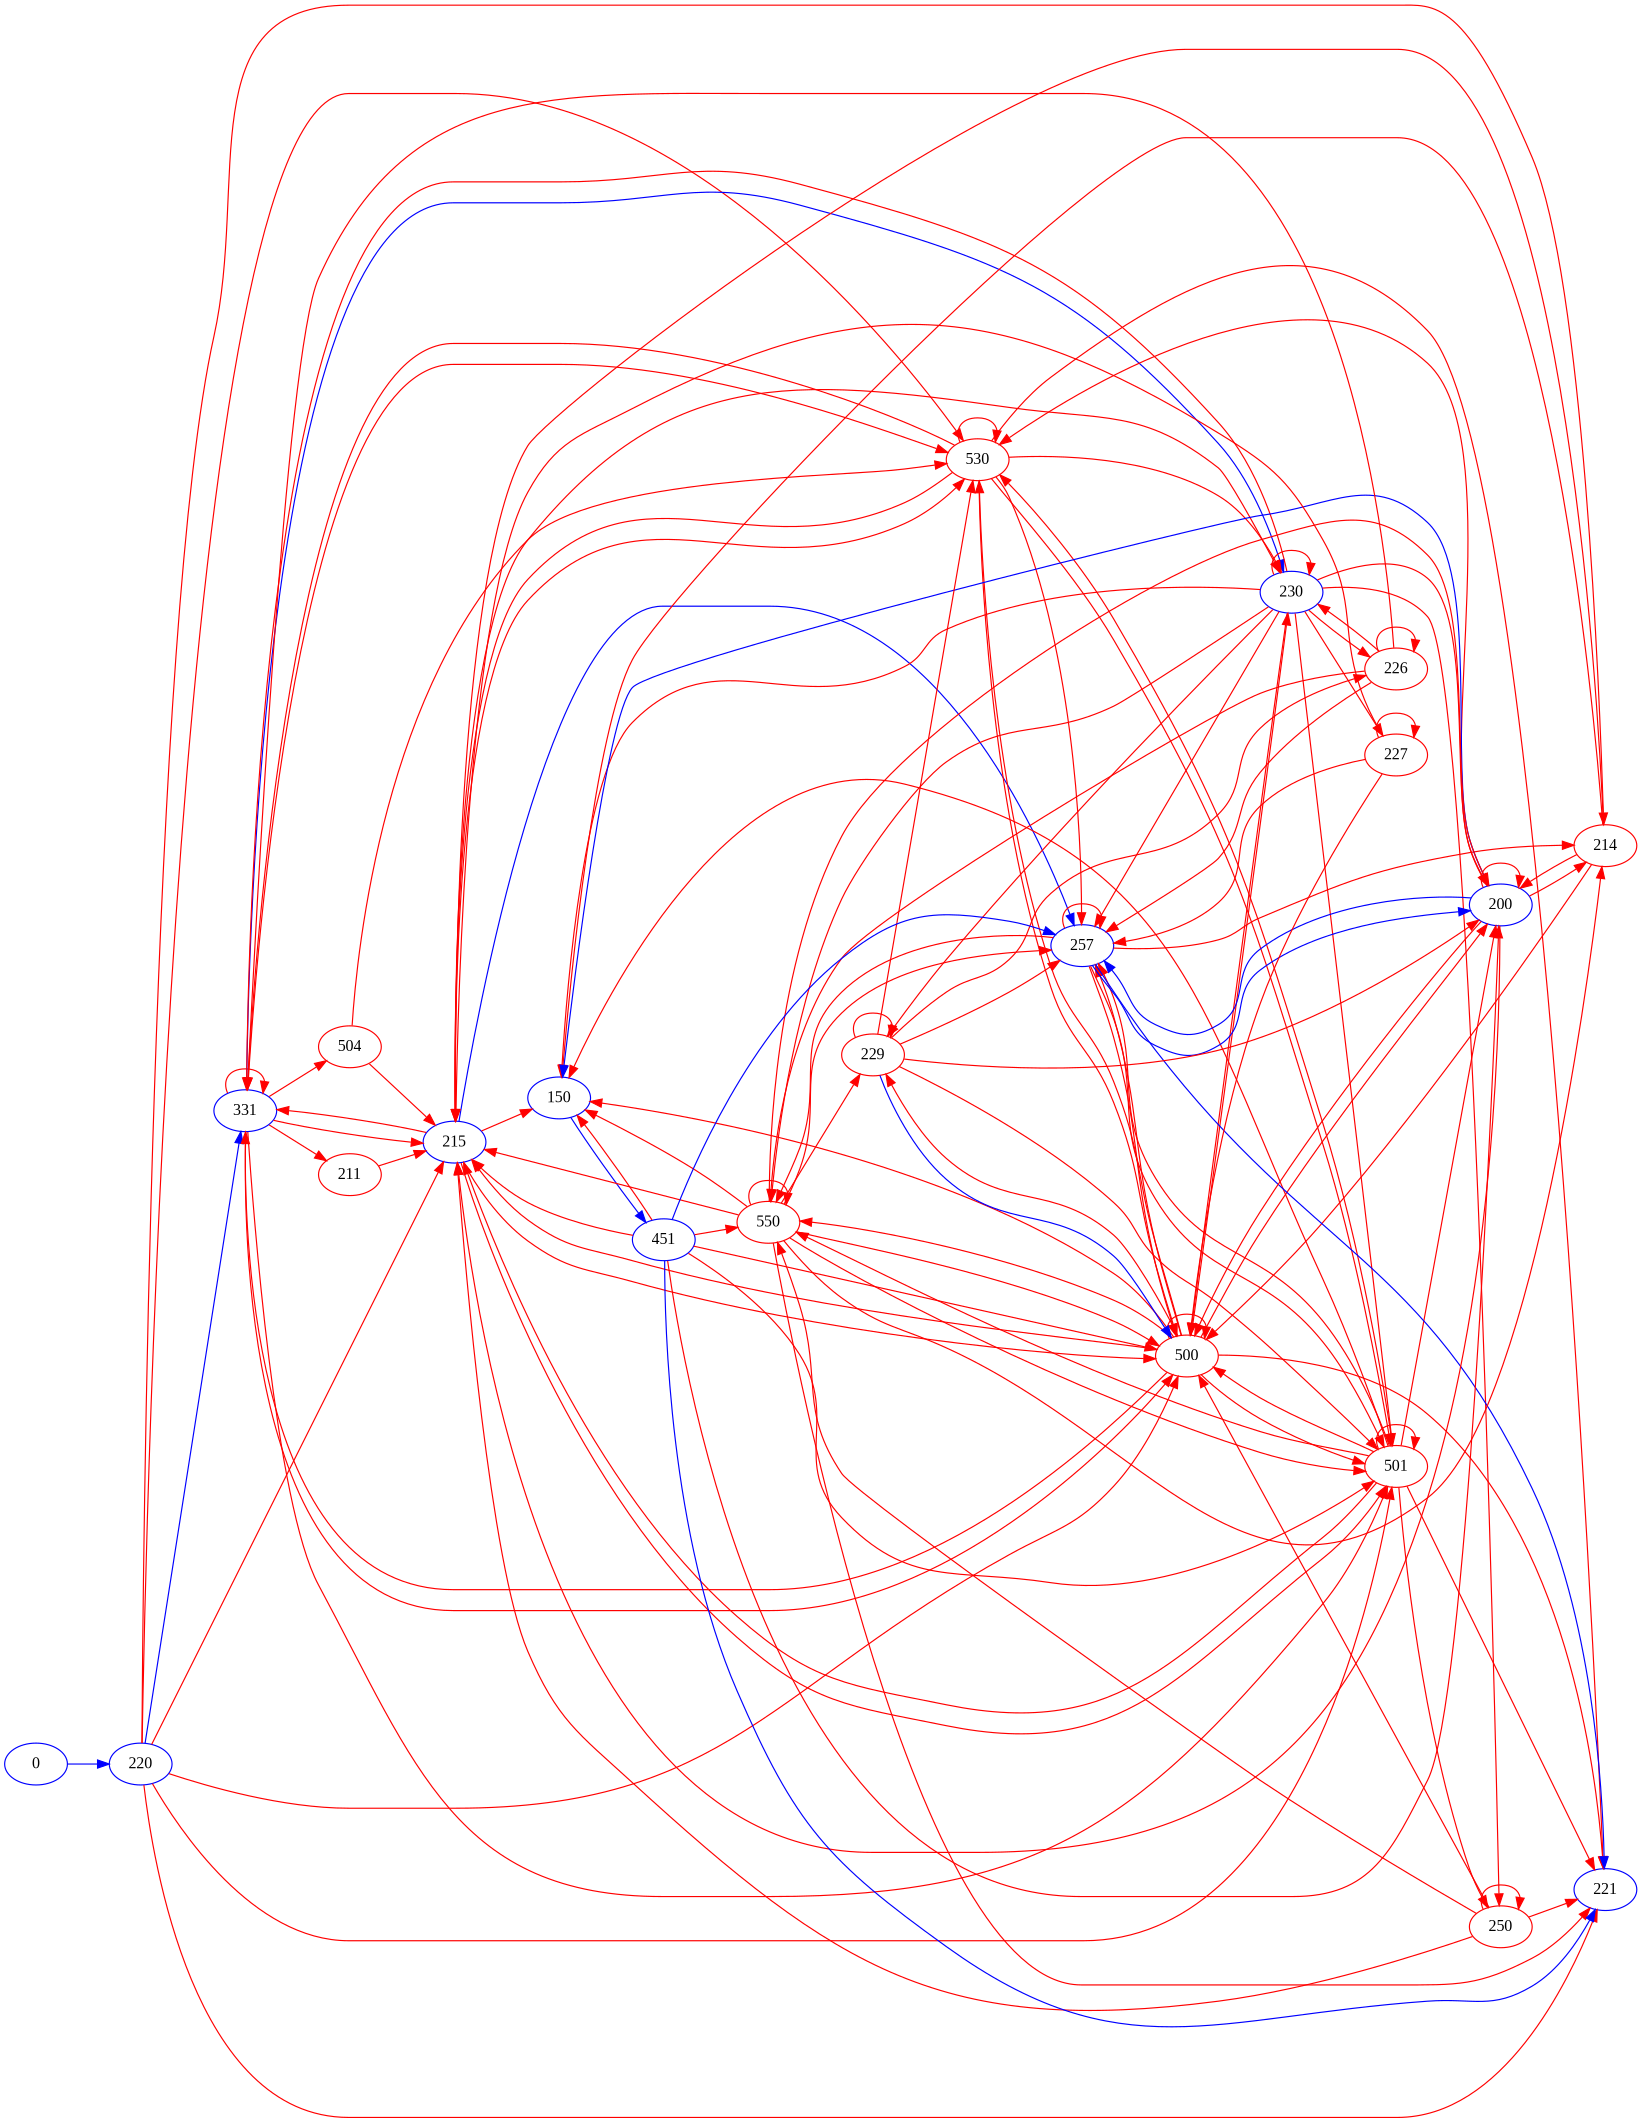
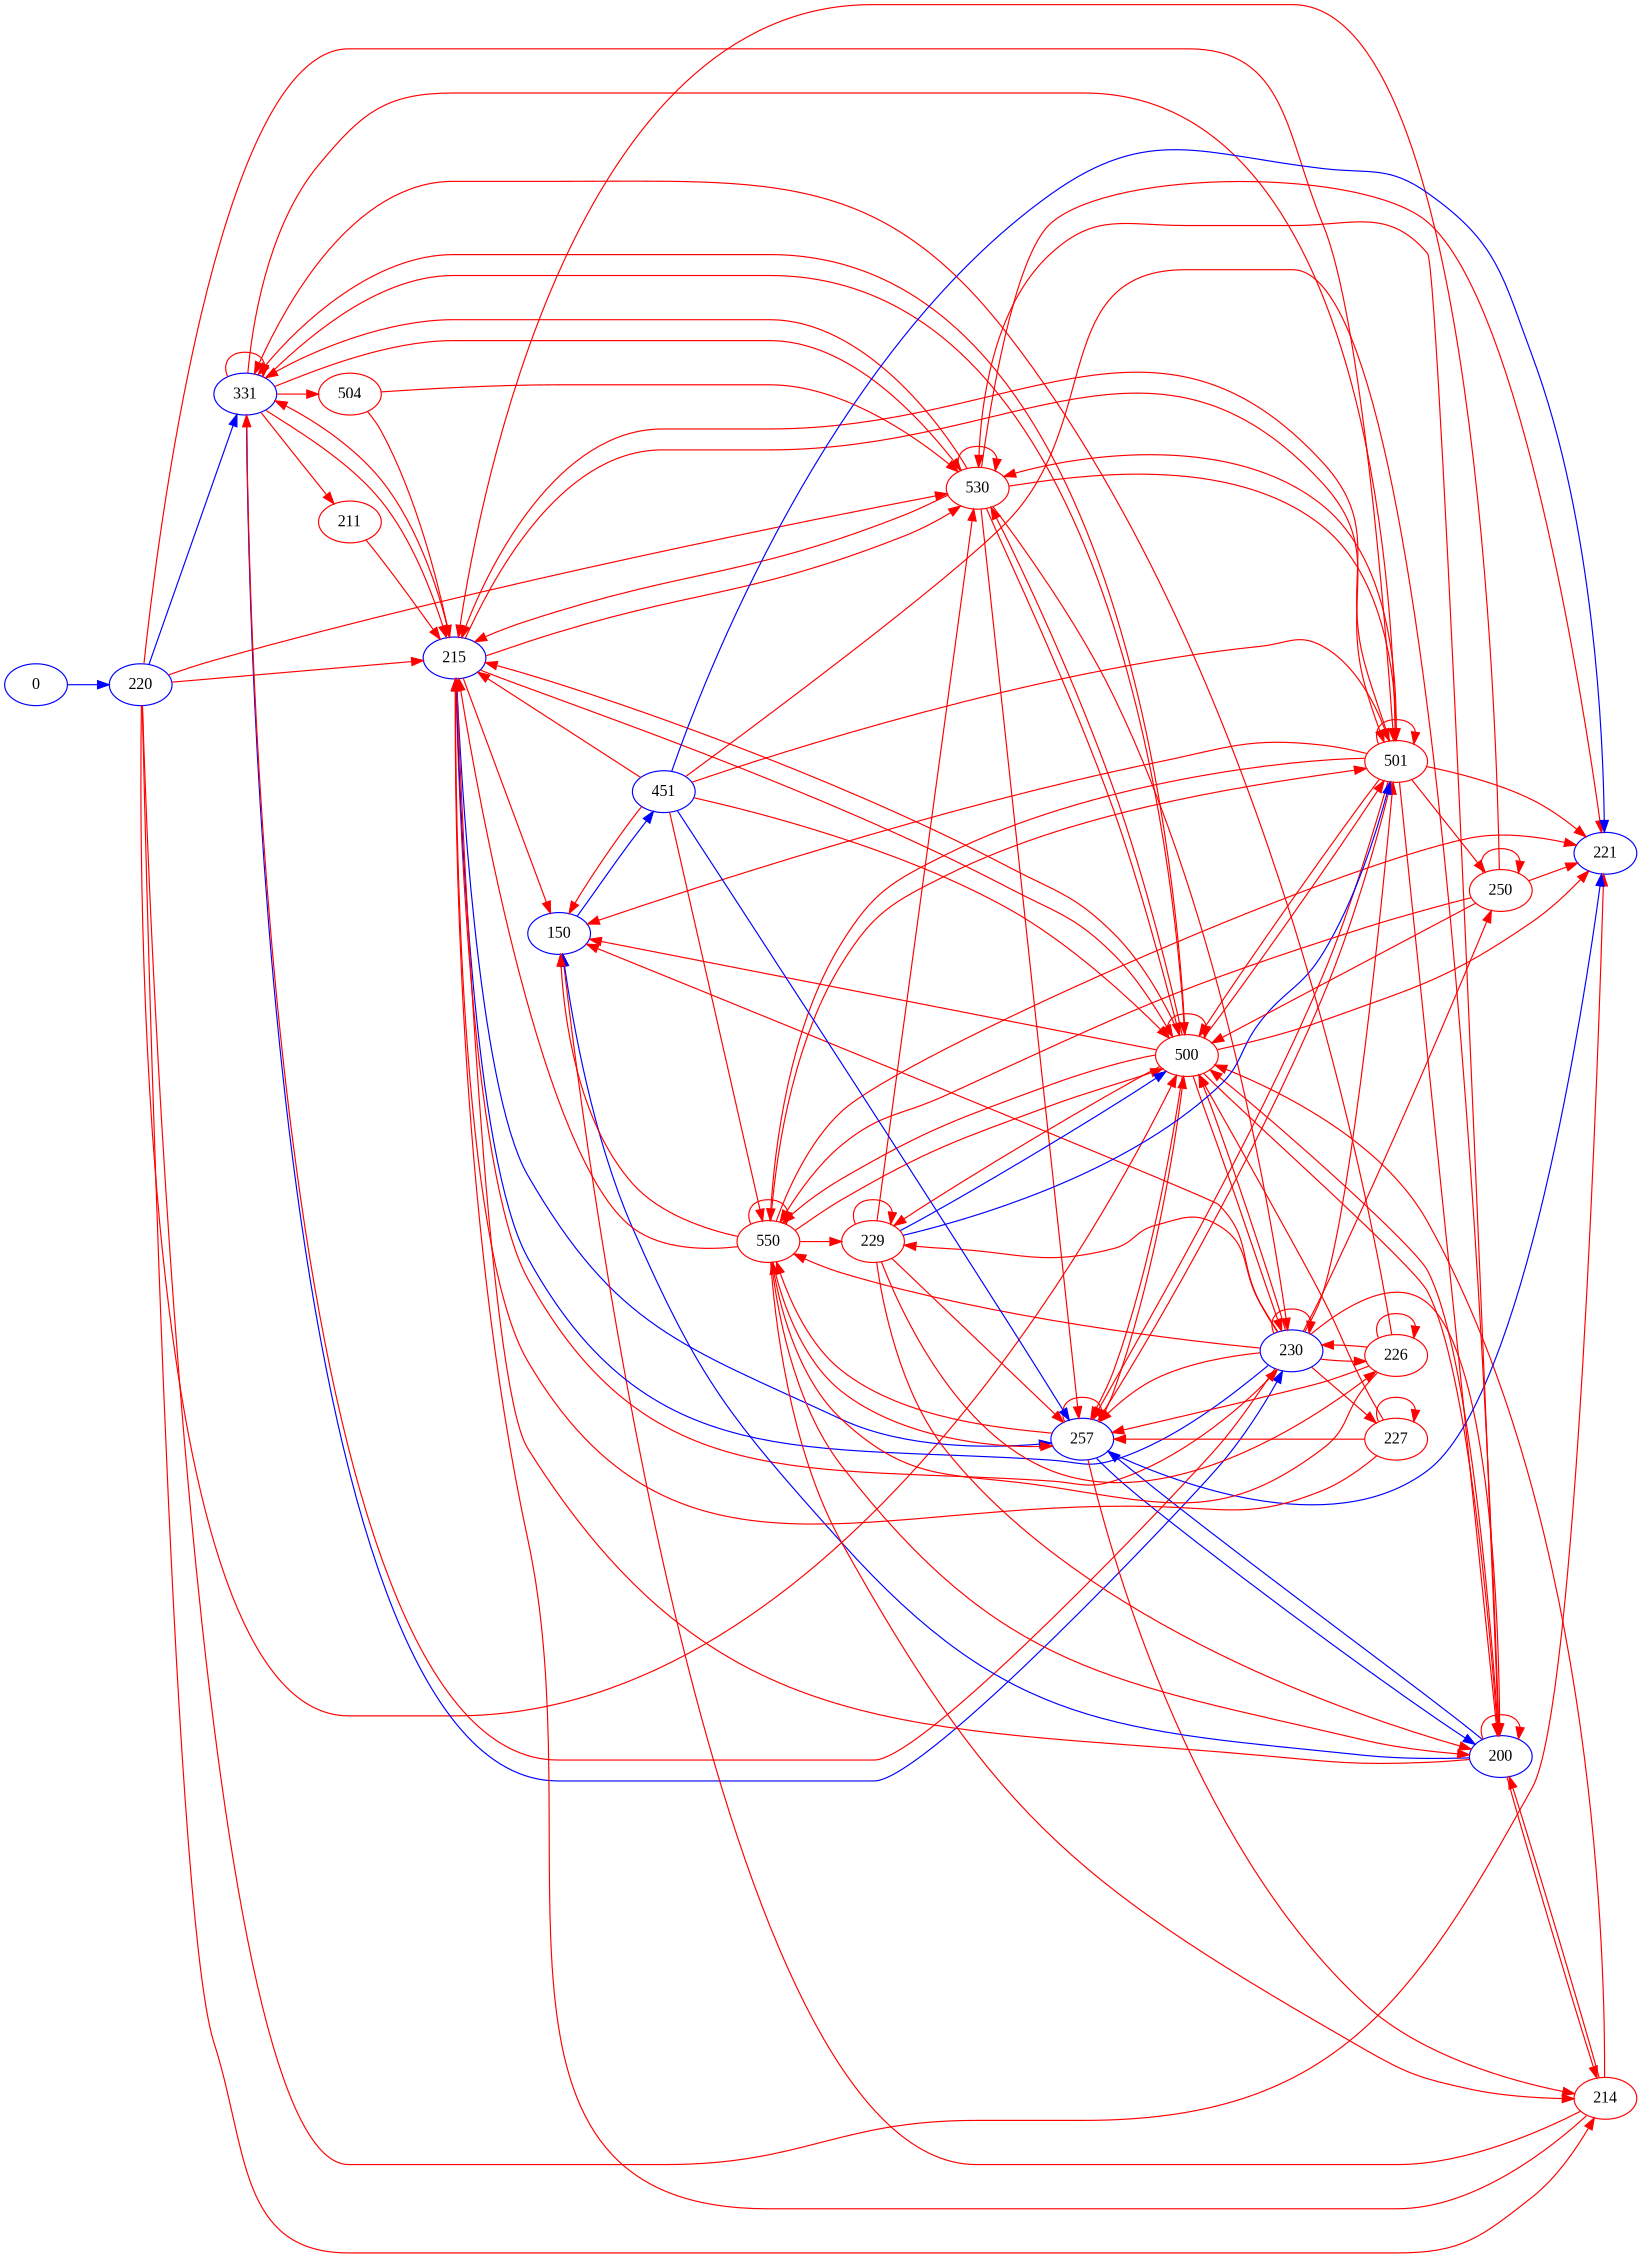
(1142, 1241) -> (1188, 1111)
none -> (609, 1363)
